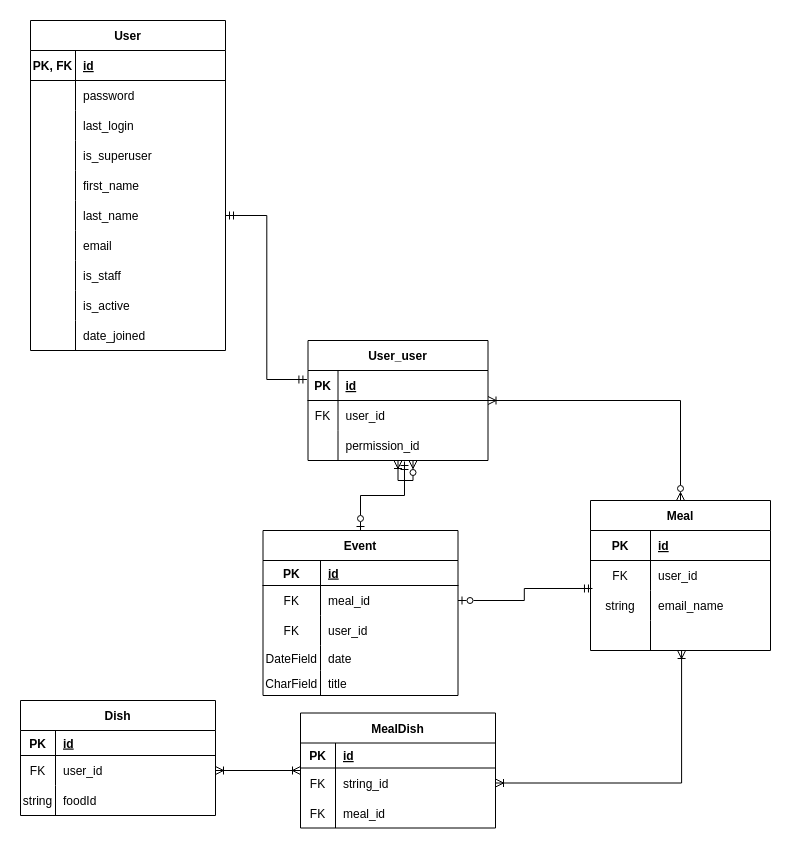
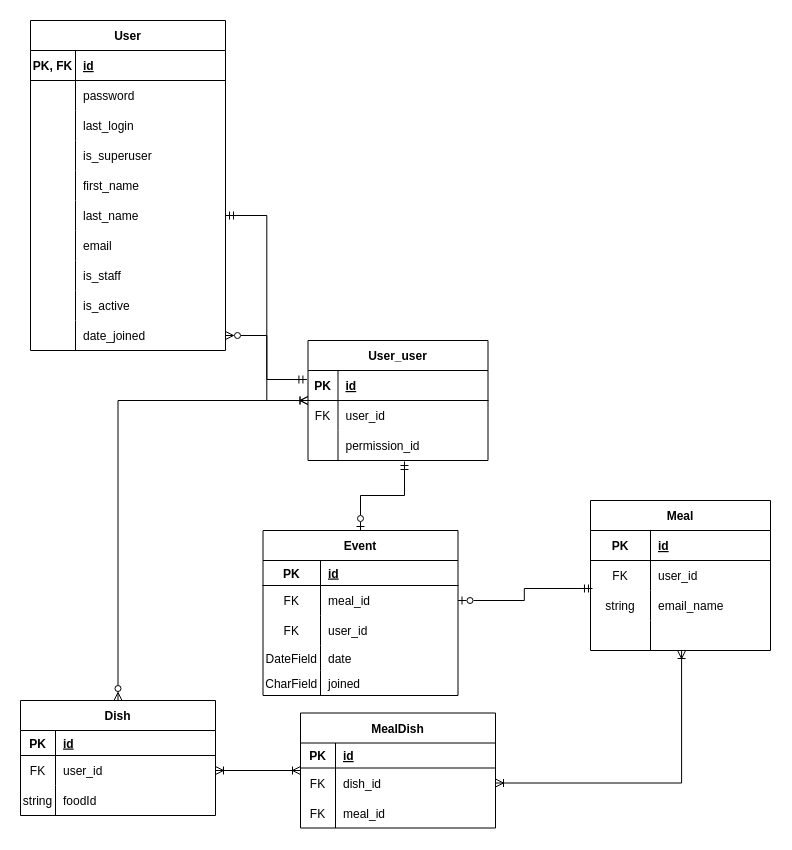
(627, 401) -> (252, 336)
(398, 481) -> (118, 470)
(342, 684) -> (347, 684)
(370, 784) -> (363, 784)
